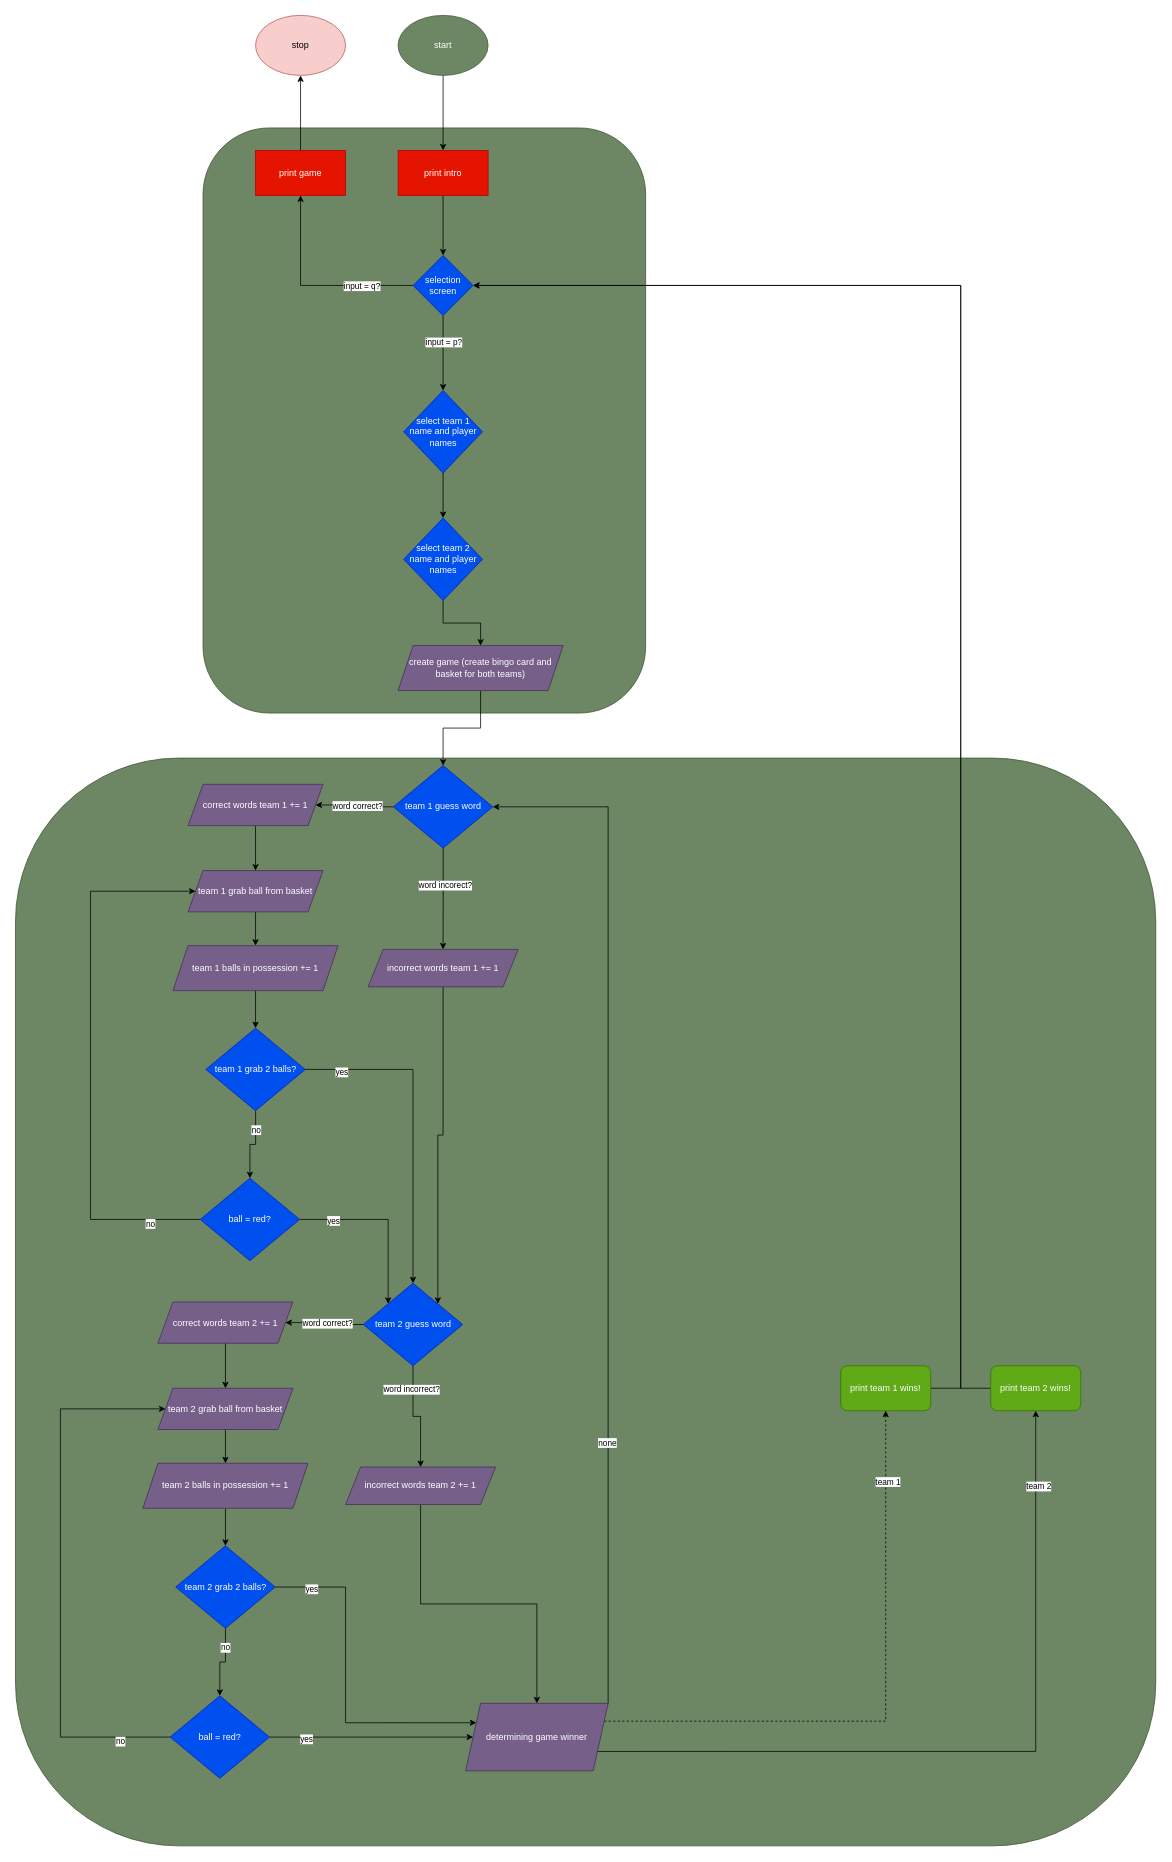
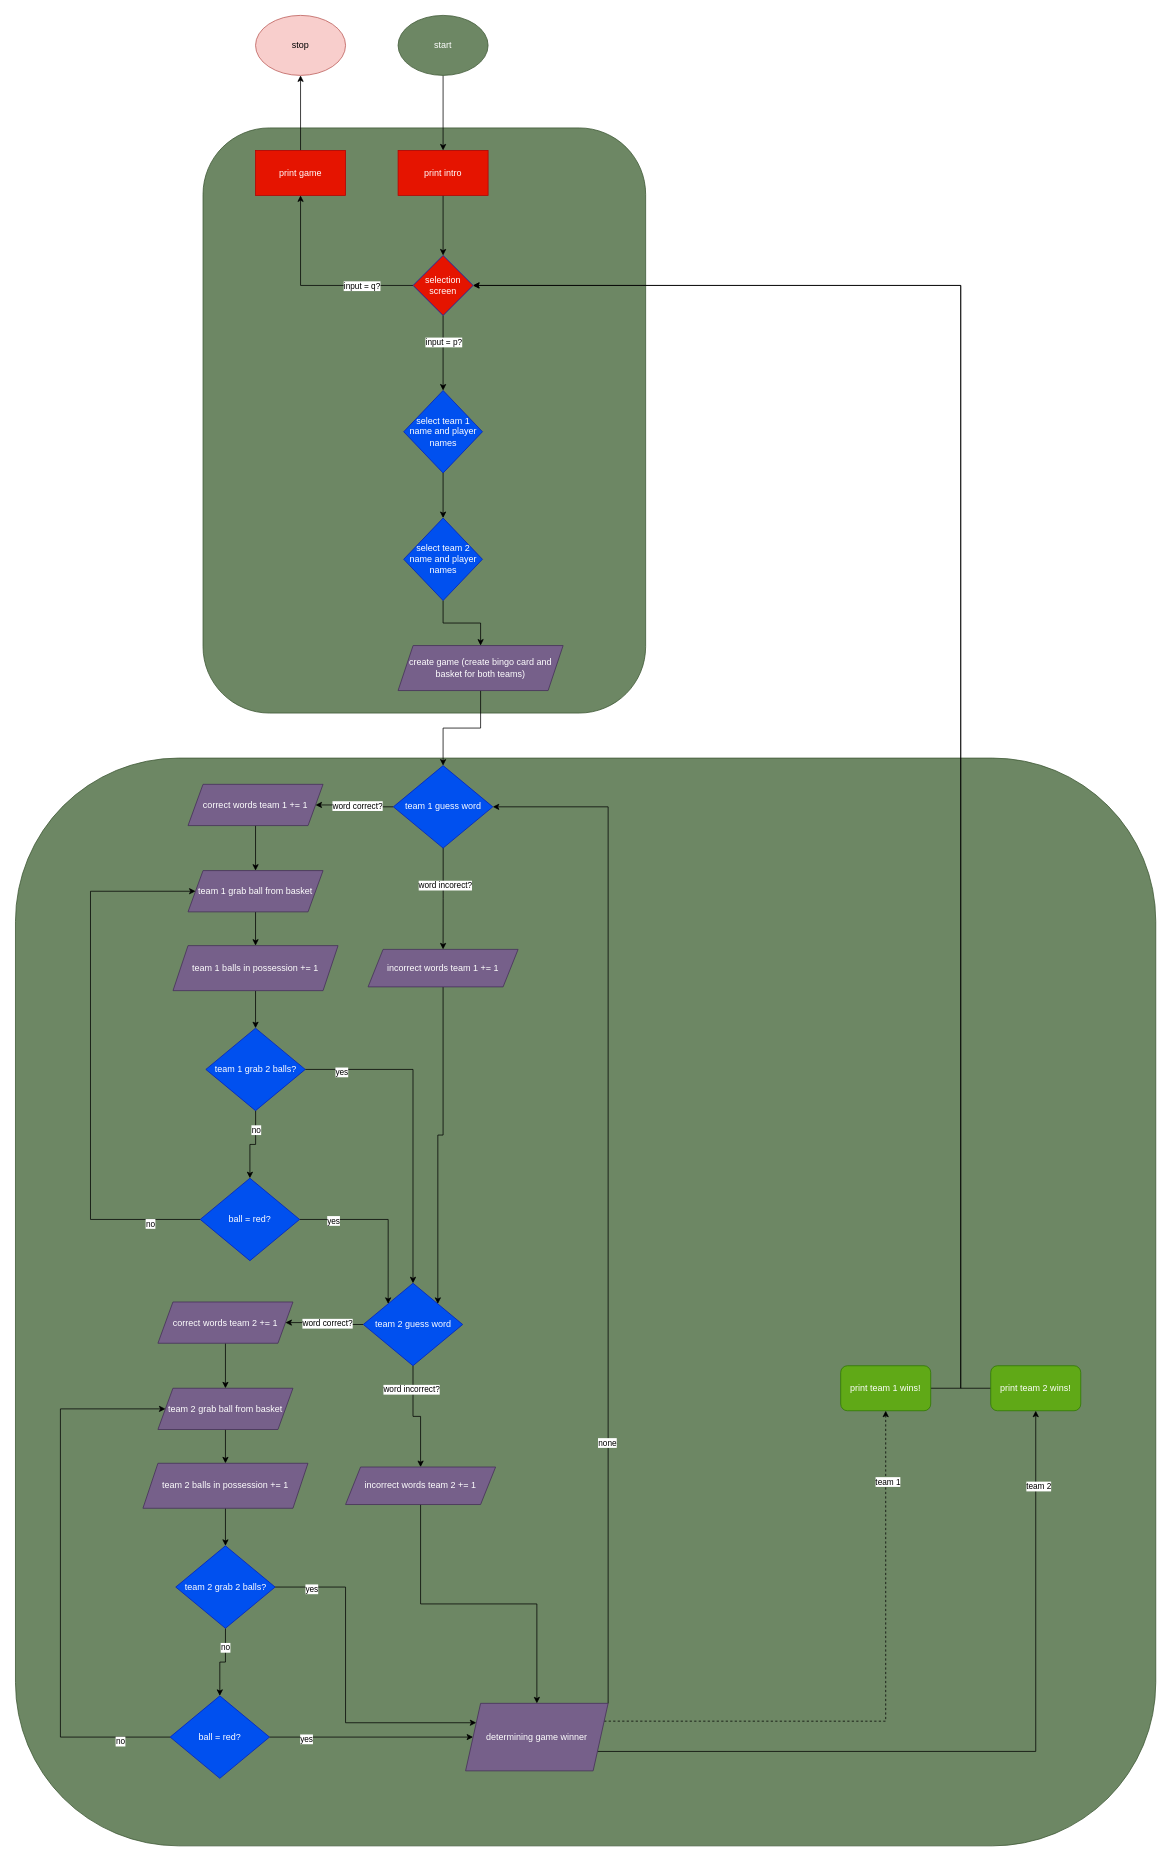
(443, 285) -> (443, 285)
